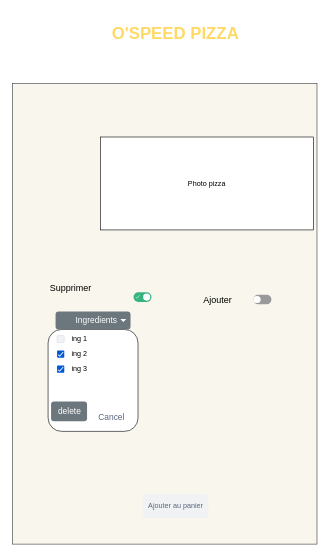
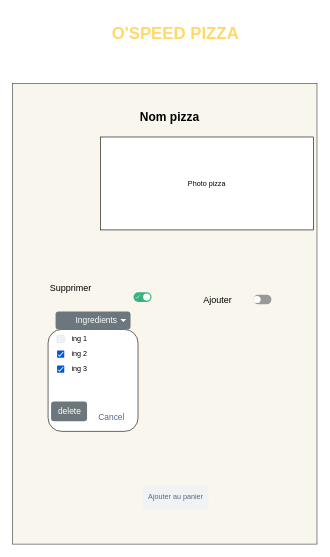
none -> (170, 116)
(176, 507) -> (176, 498)
